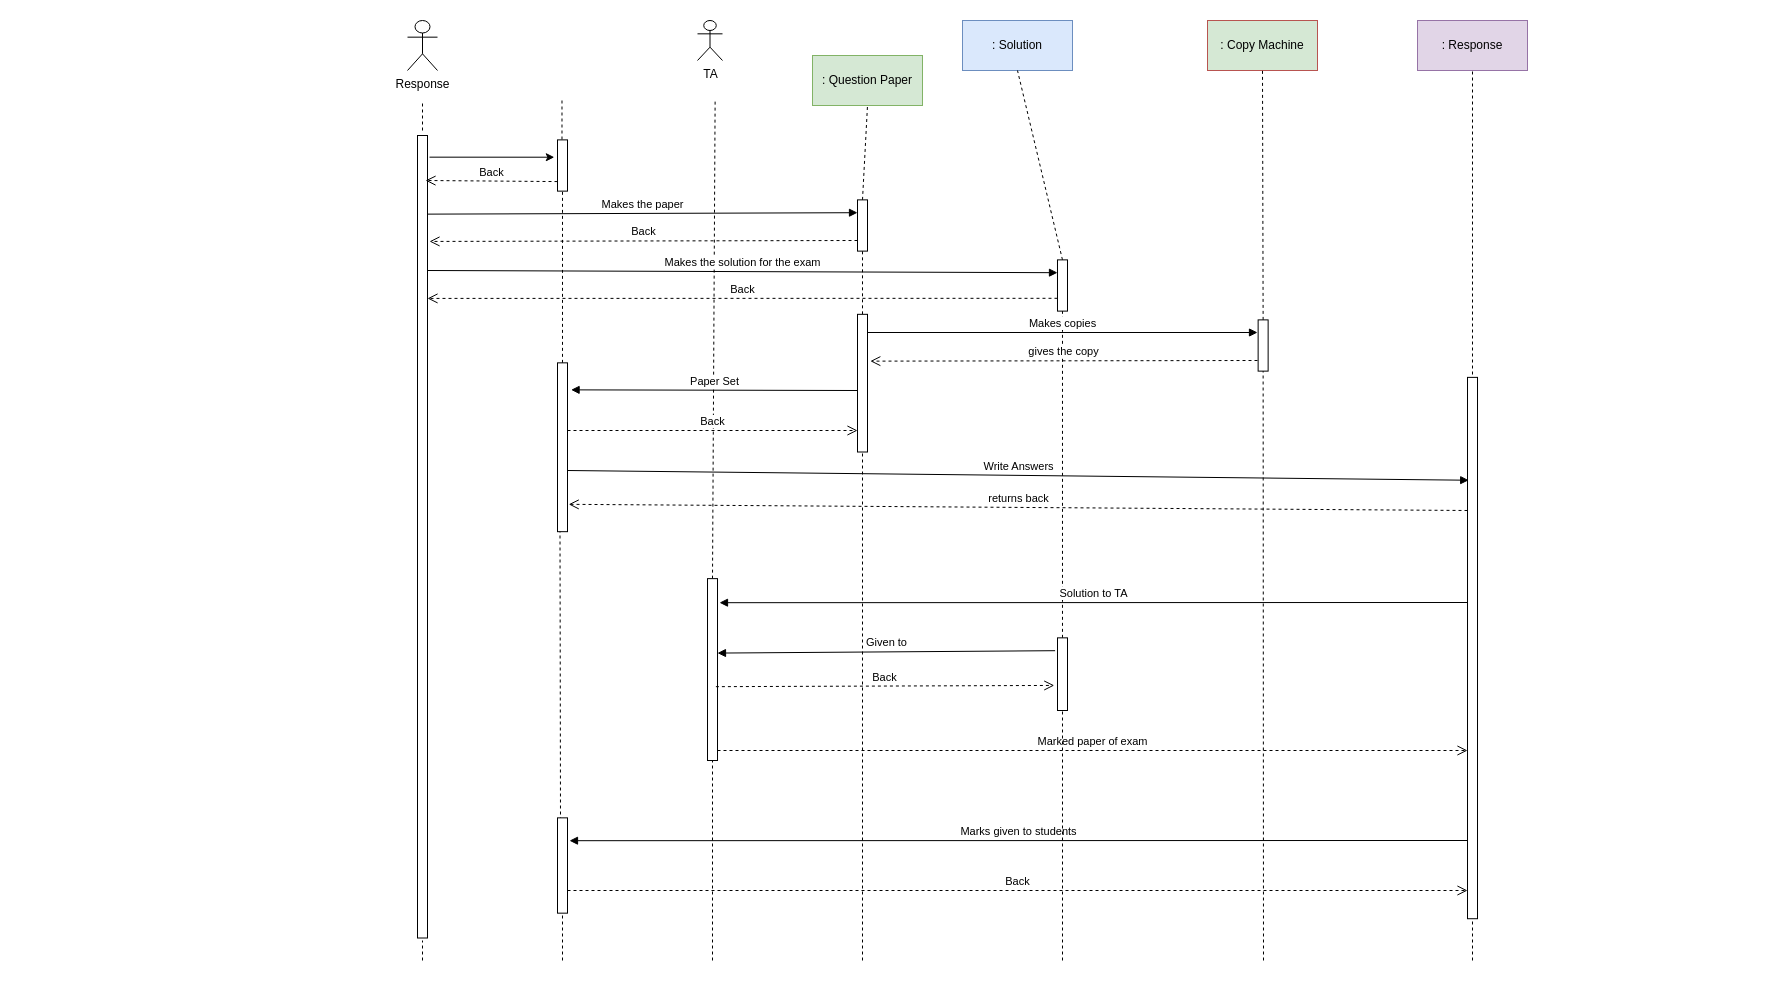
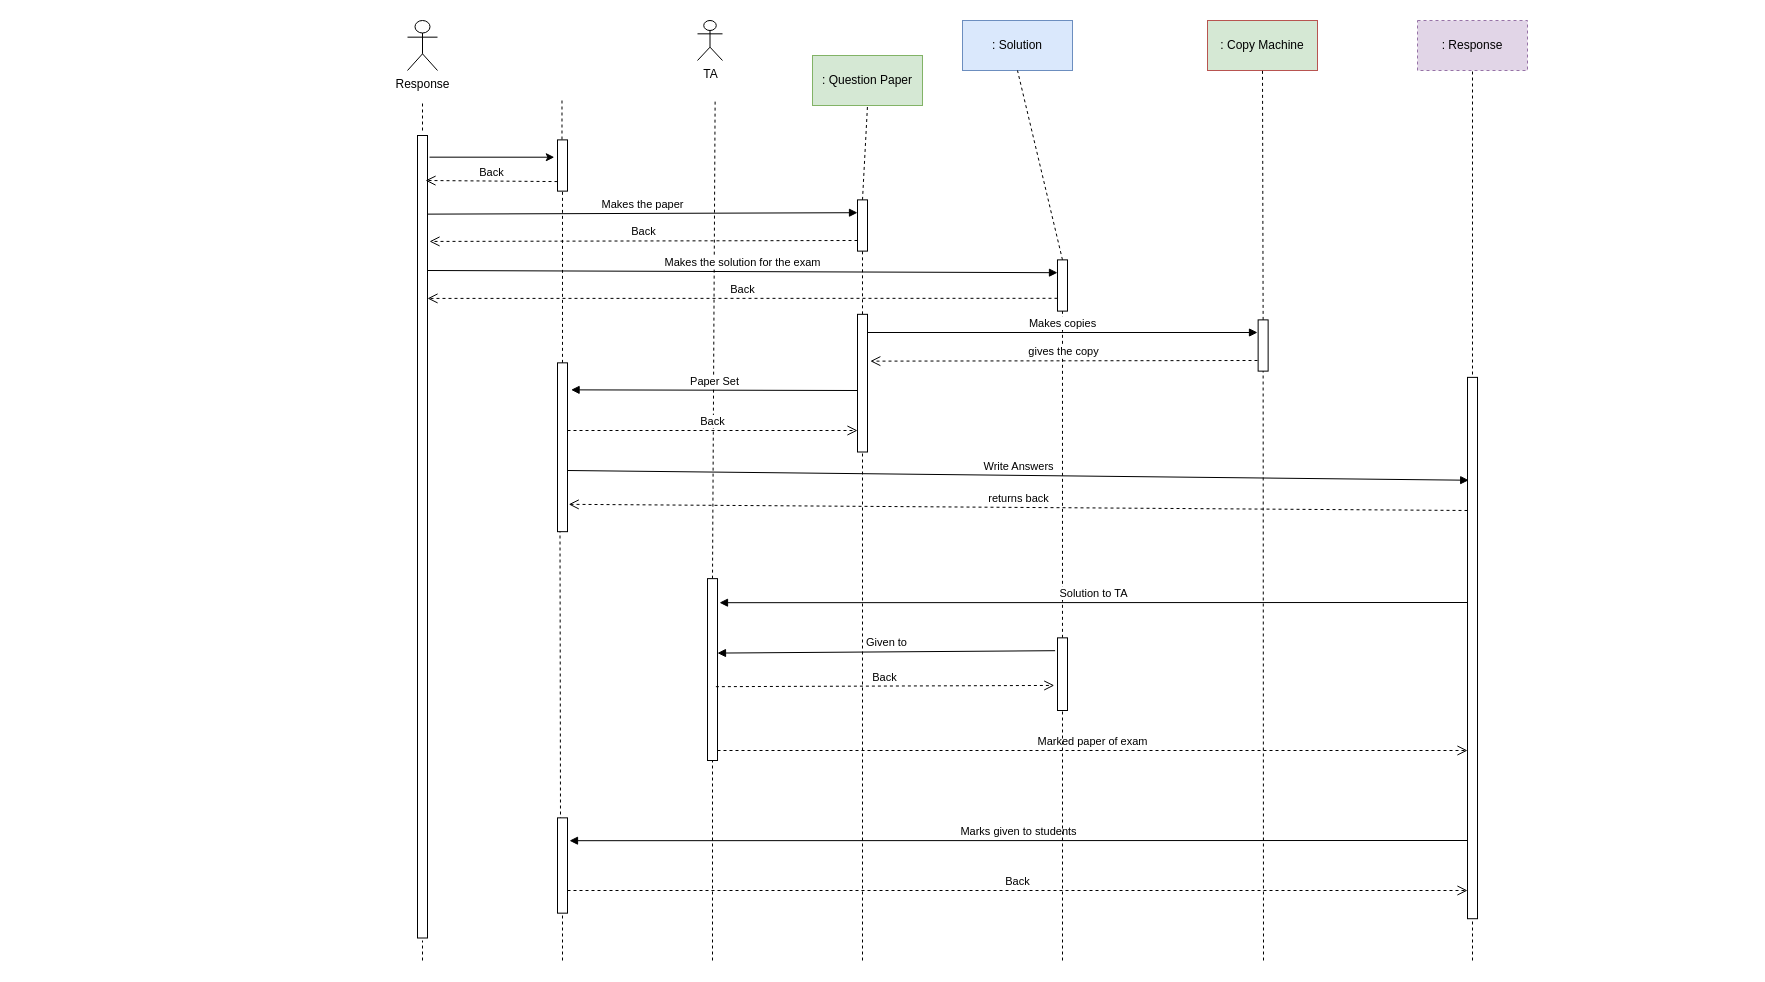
(1473, 46) -> (1473, 46)
